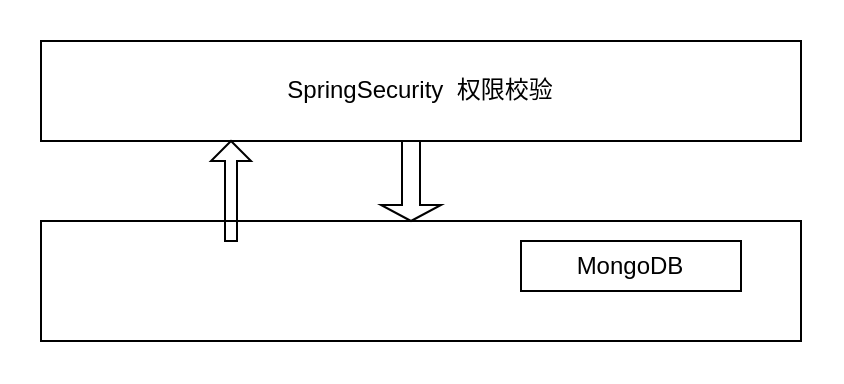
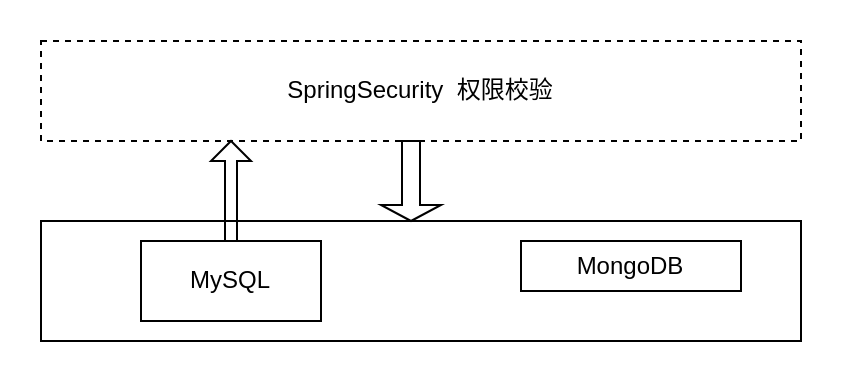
(421, 91) -> (421, 91)
none -> (231, 281)
